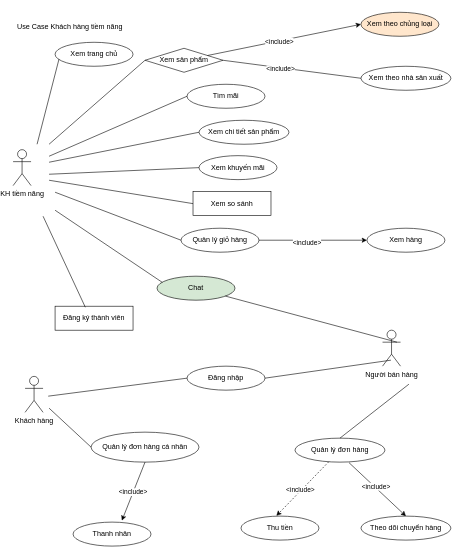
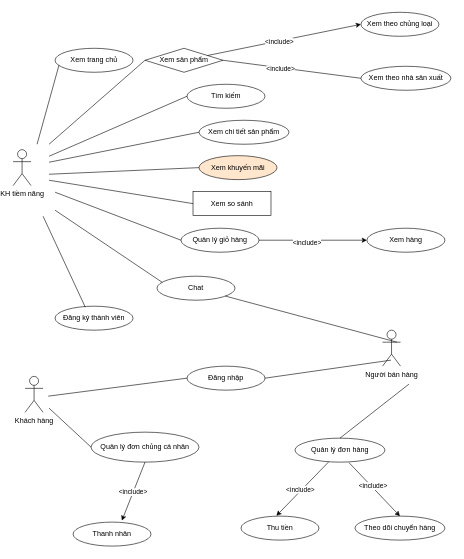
(400, 24) -> (400, 24)
(70, 27) -> none
(94, 54) -> (94, 60)
(226, 96) -> (226, 96)
(238, 168) -> (238, 168)
(196, 288) -> (196, 288)
(94, 318) -> (94, 318)
(145, 447) -> (145, 447)
(317, 474) -> (317, 474)
(406, 528) -> (400, 528)
